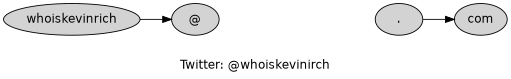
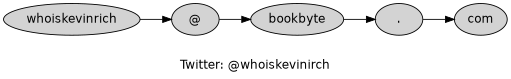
none -> (297, 19)
